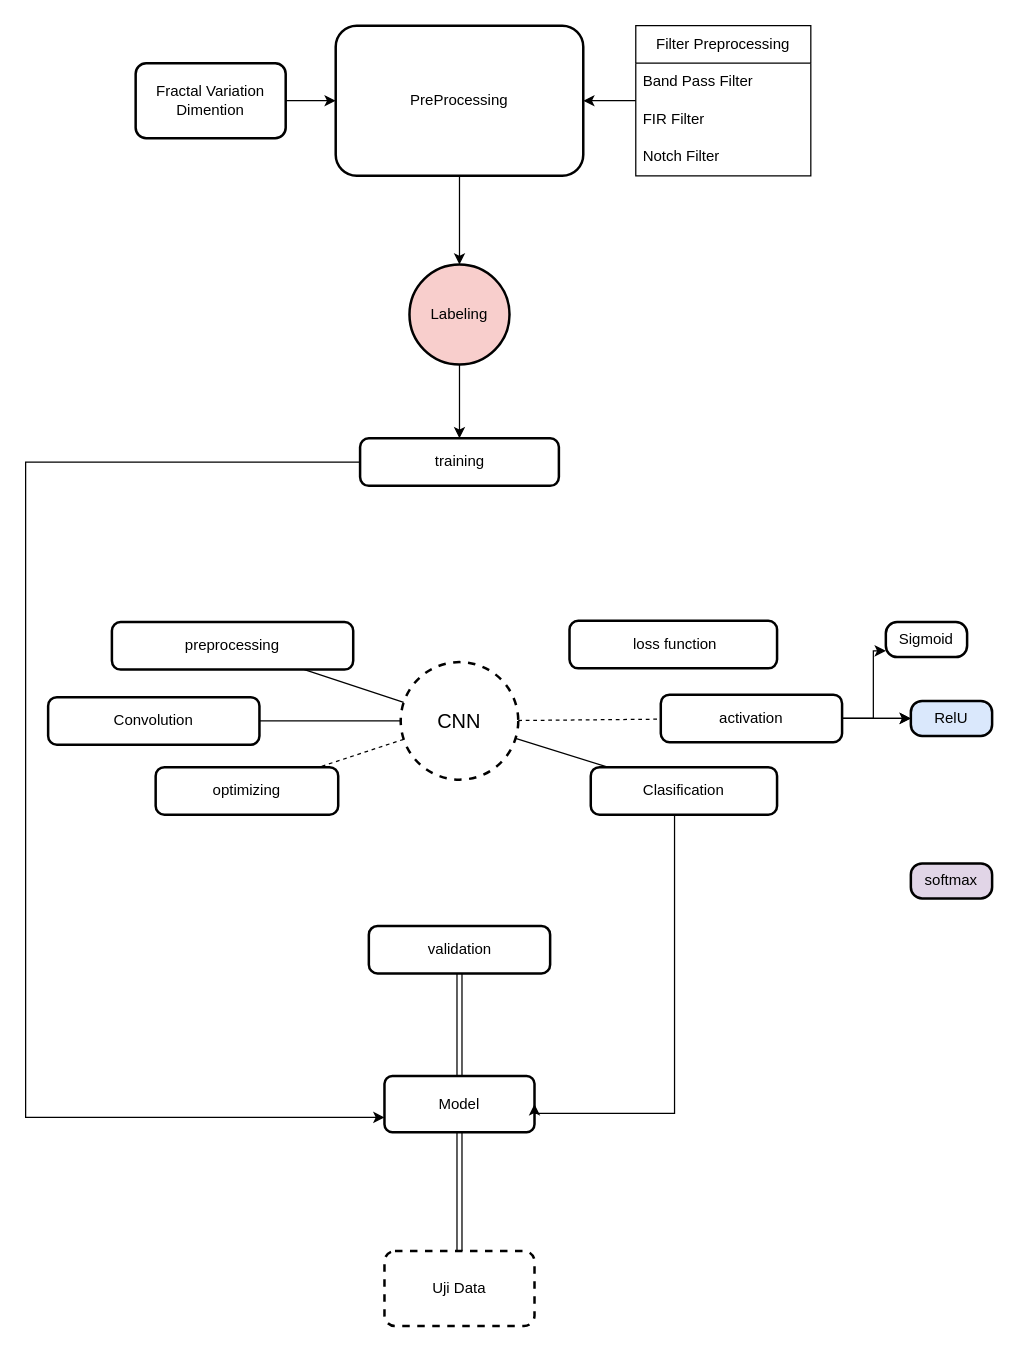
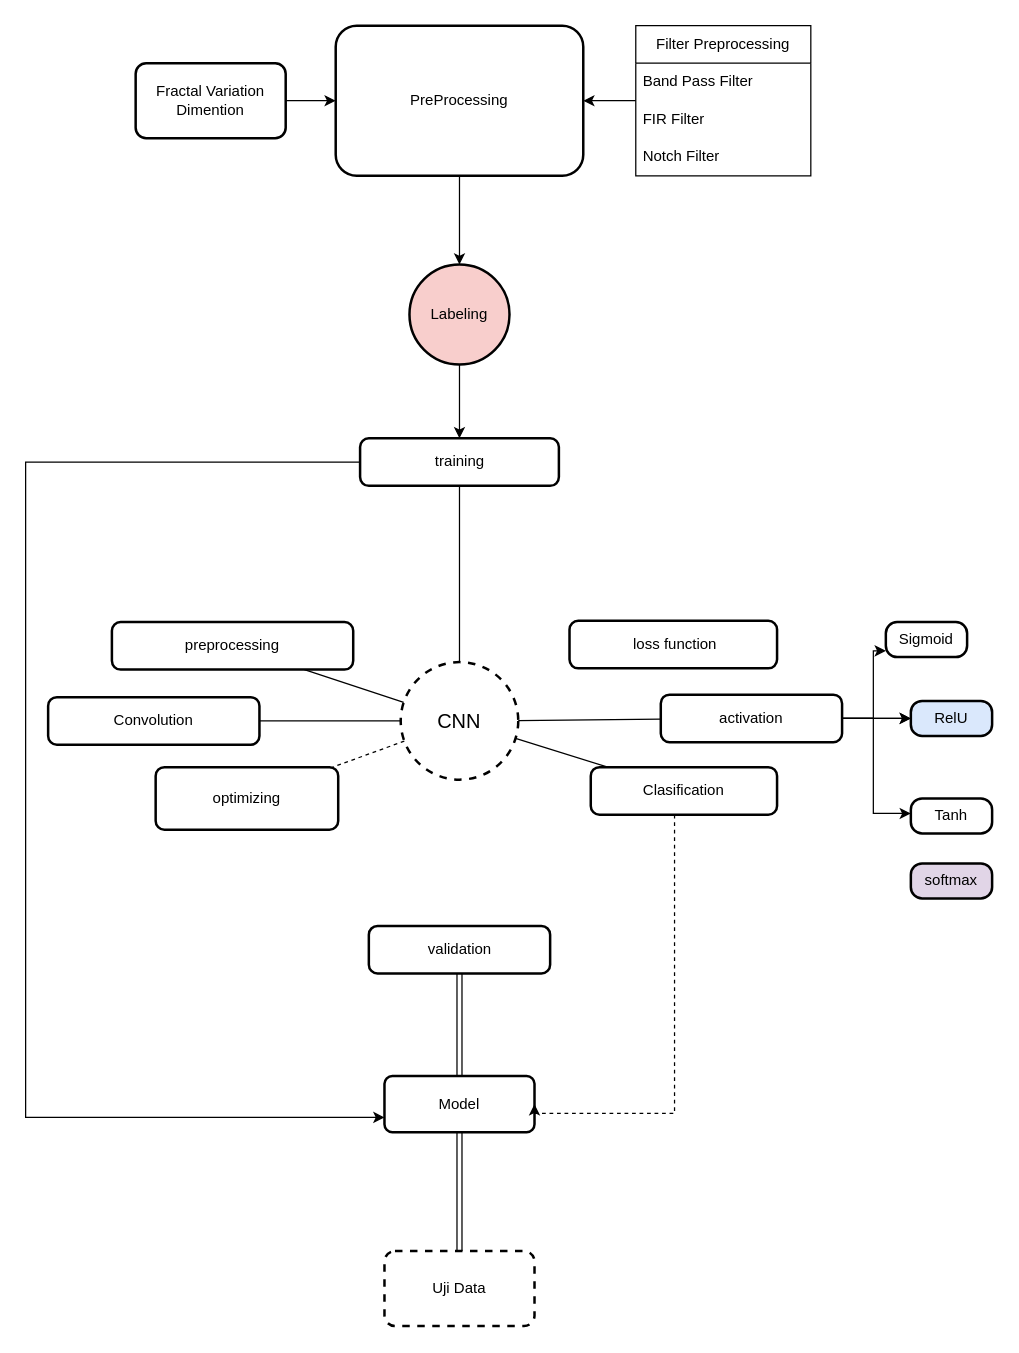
none -> (459, 574)
(589, 720) -> (589, 720)
none -> (873, 781)
(247, 791) -> (247, 798)
none -> (951, 816)
(674, 1034) -> (674, 1034)
